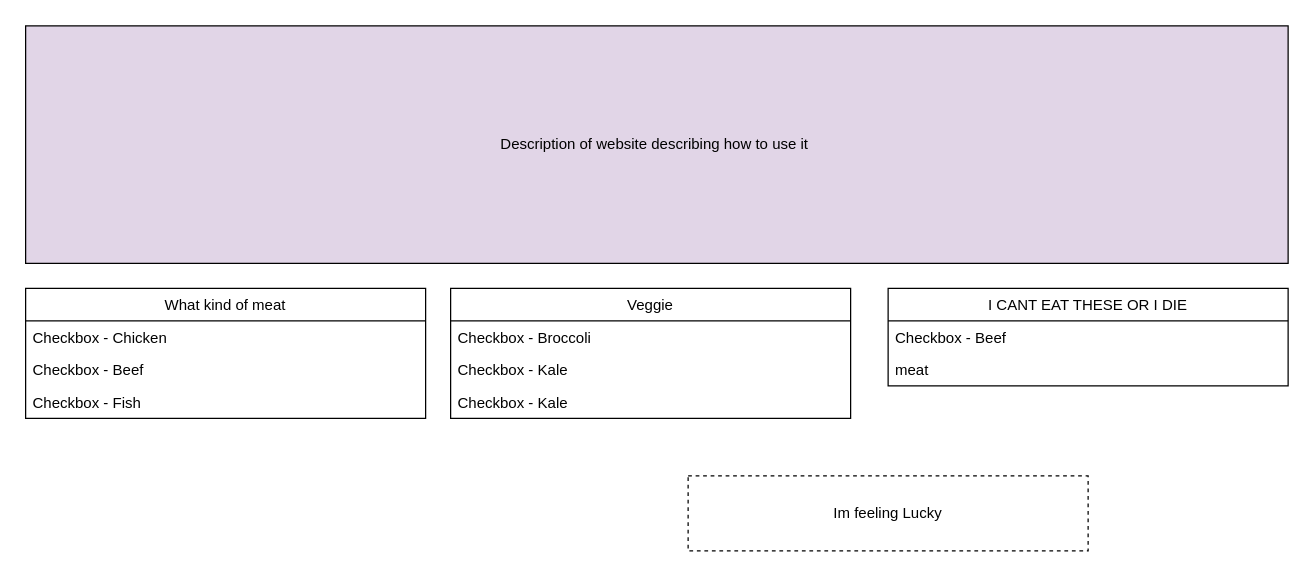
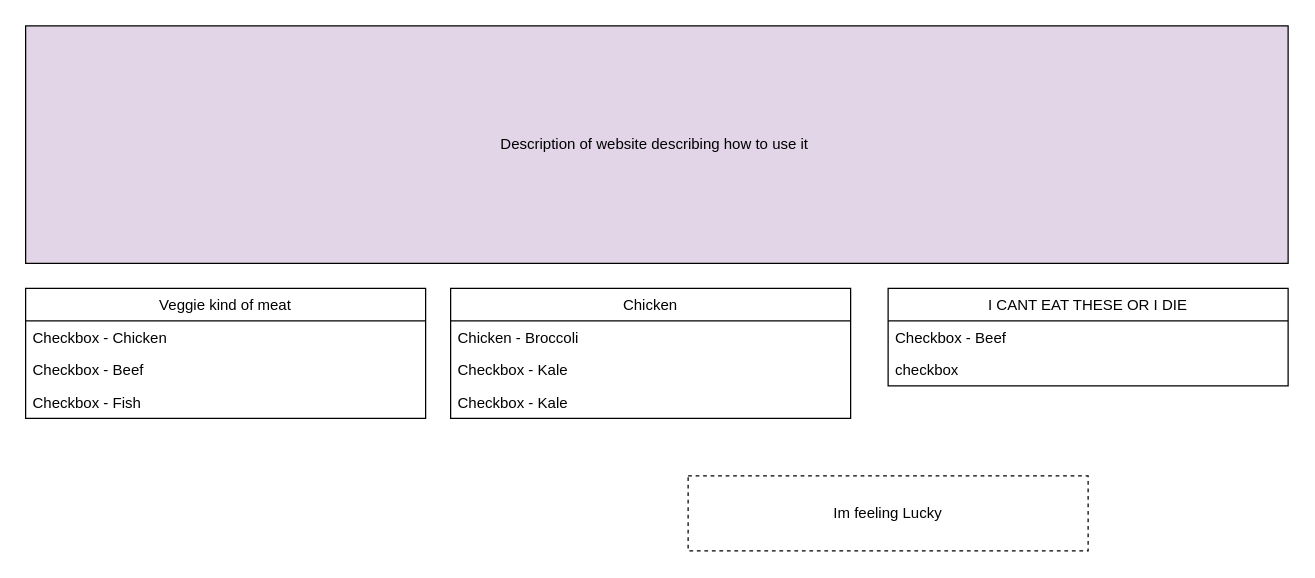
(225, 305) -> (225, 305)
(650, 305) -> (650, 305)
(530, 338) -> (523, 338)
(912, 370) -> (929, 370)
